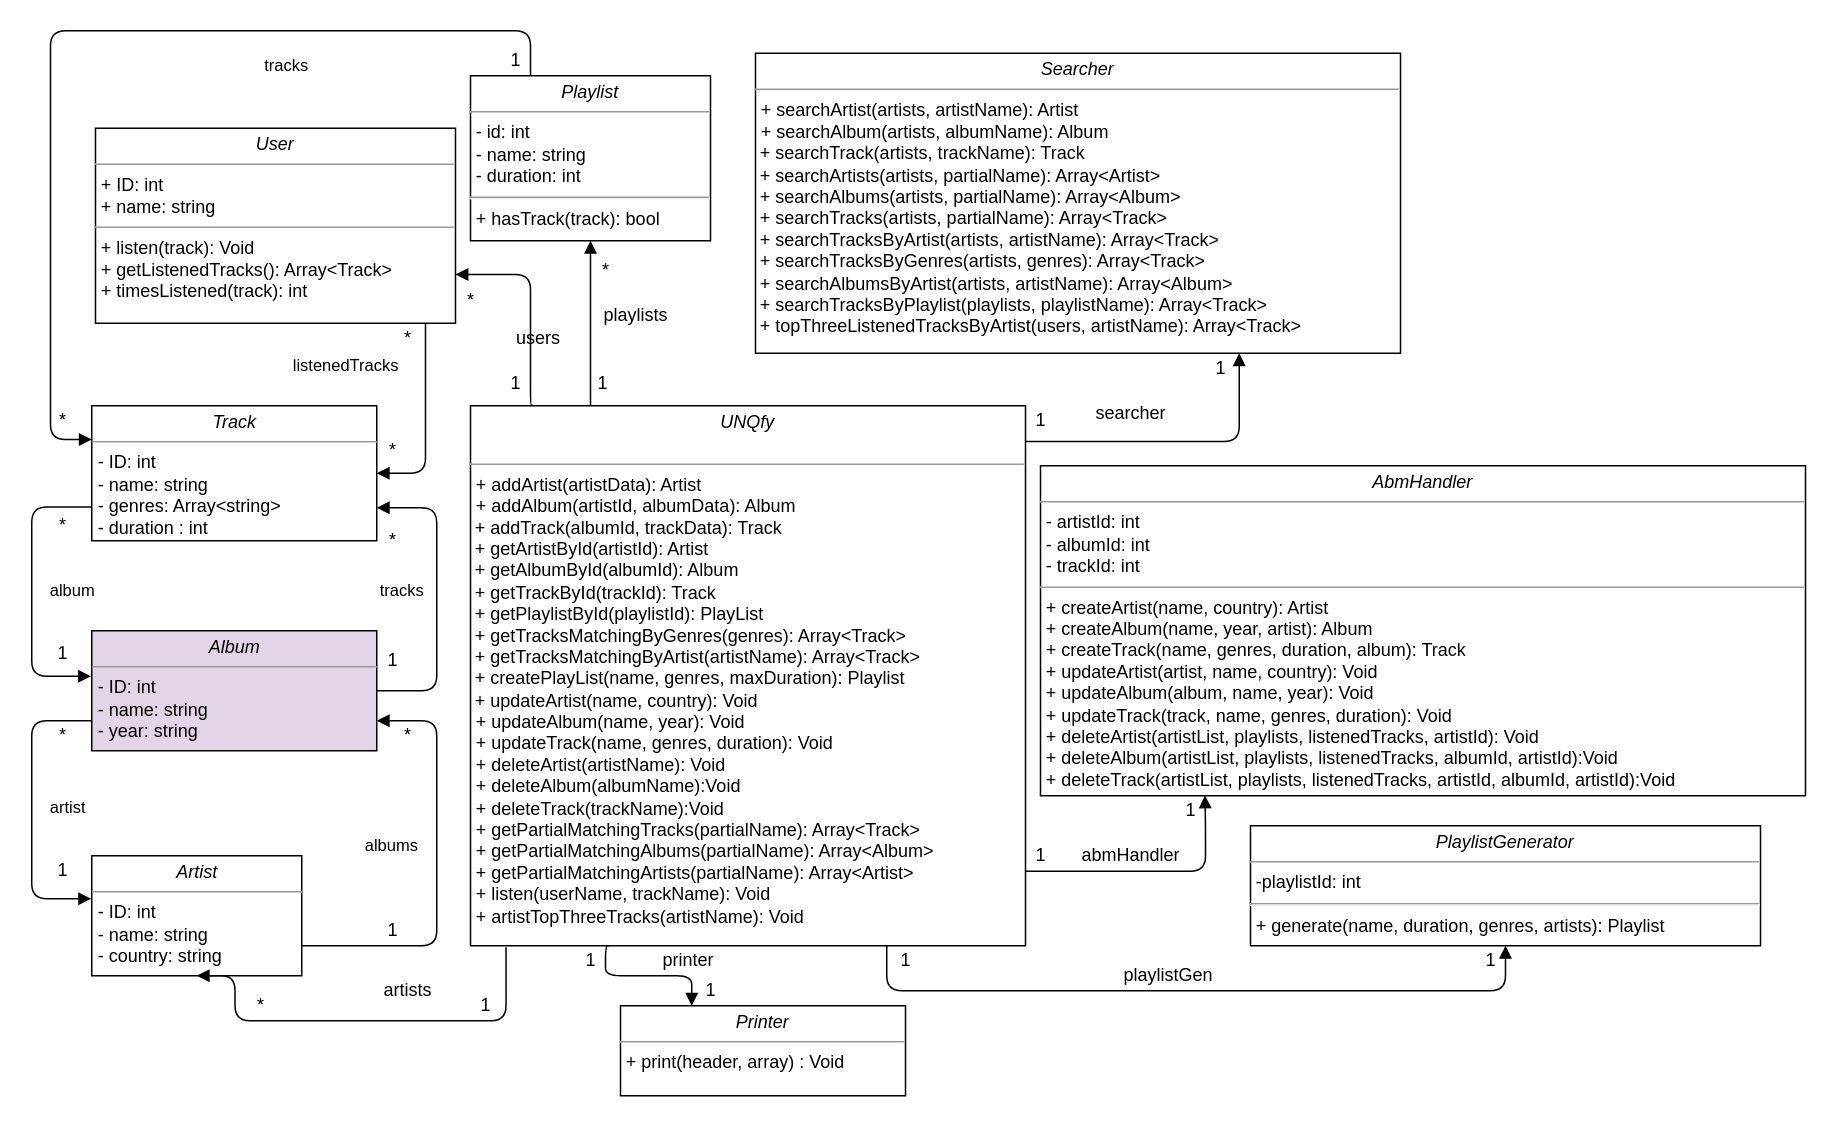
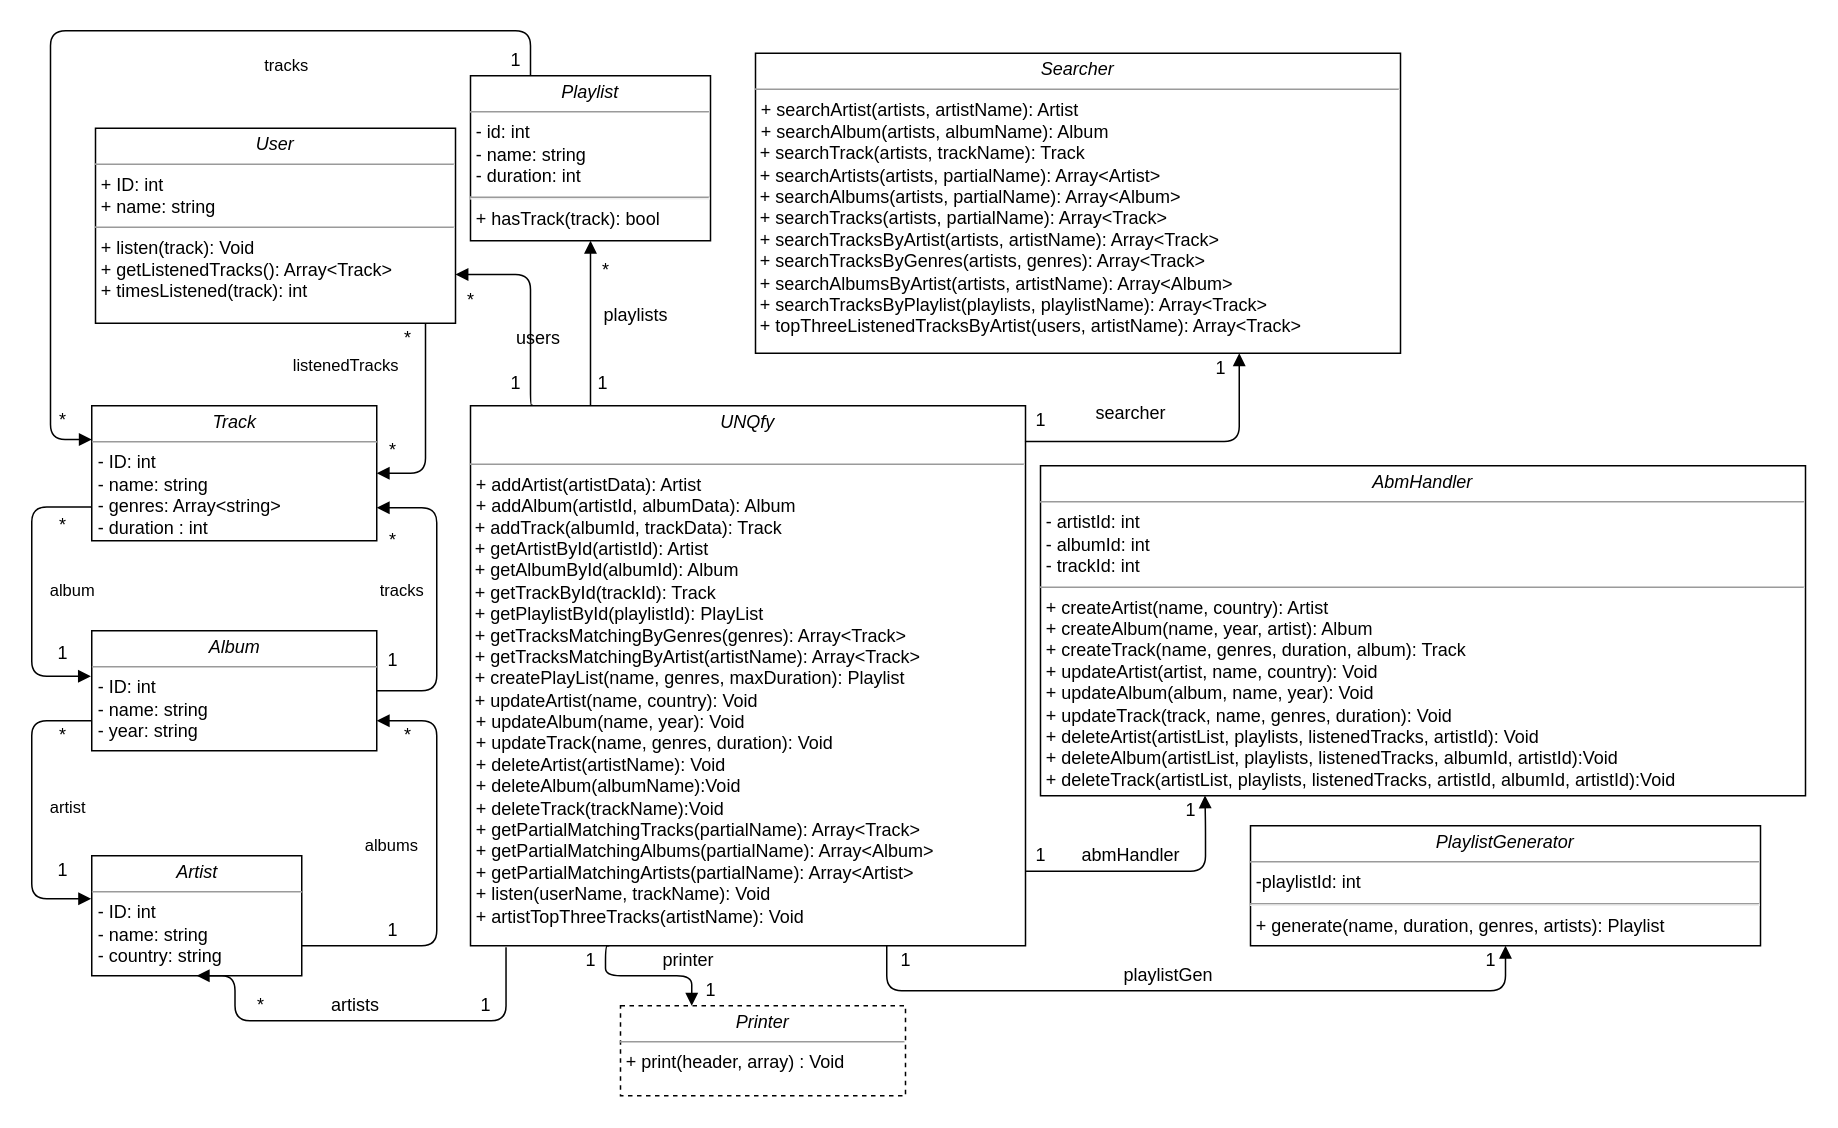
(234, 691) -> (234, 691)
(407, 991) -> (354, 1006)
(763, 1051) -> (763, 1051)
